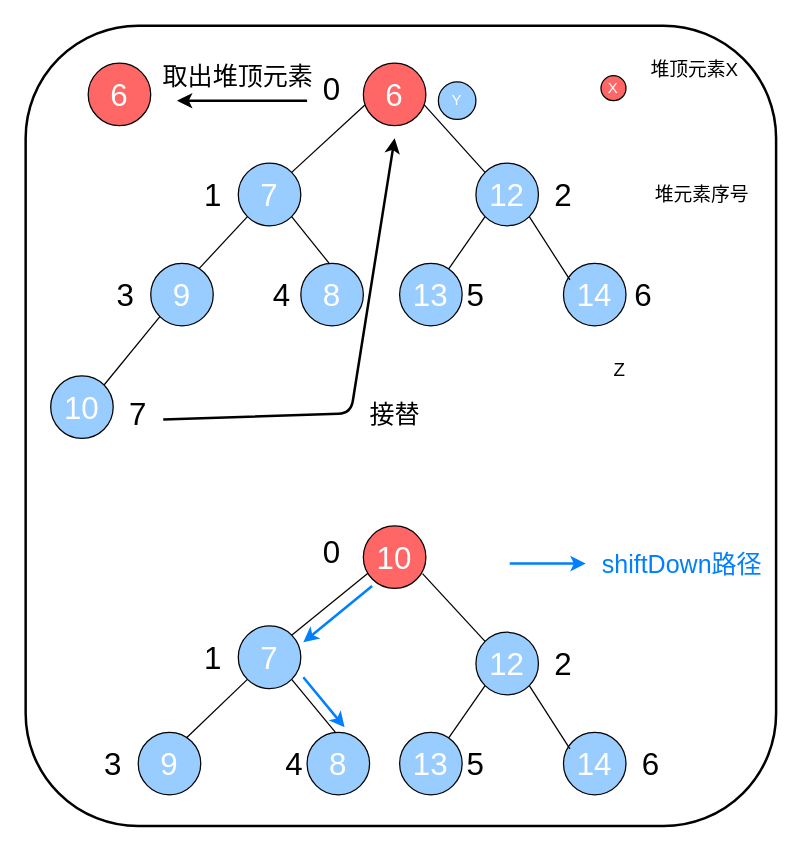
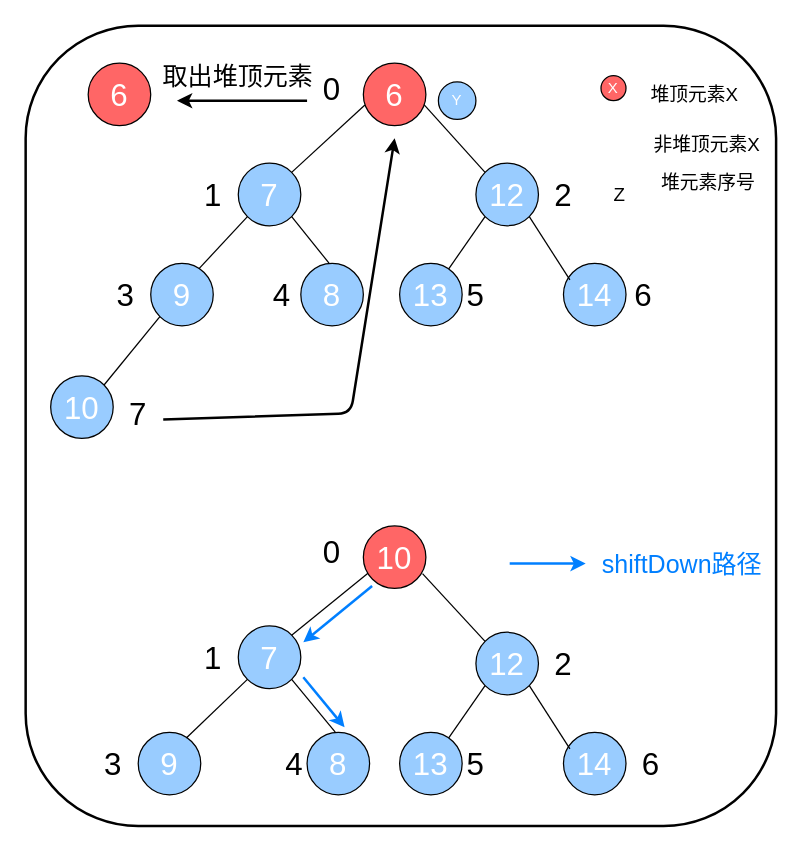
(694, 69) -> (694, 94)
none -> (707, 144)
(702, 194) -> (708, 182)
(619, 369) -> (619, 194)
(394, 413) -> none
